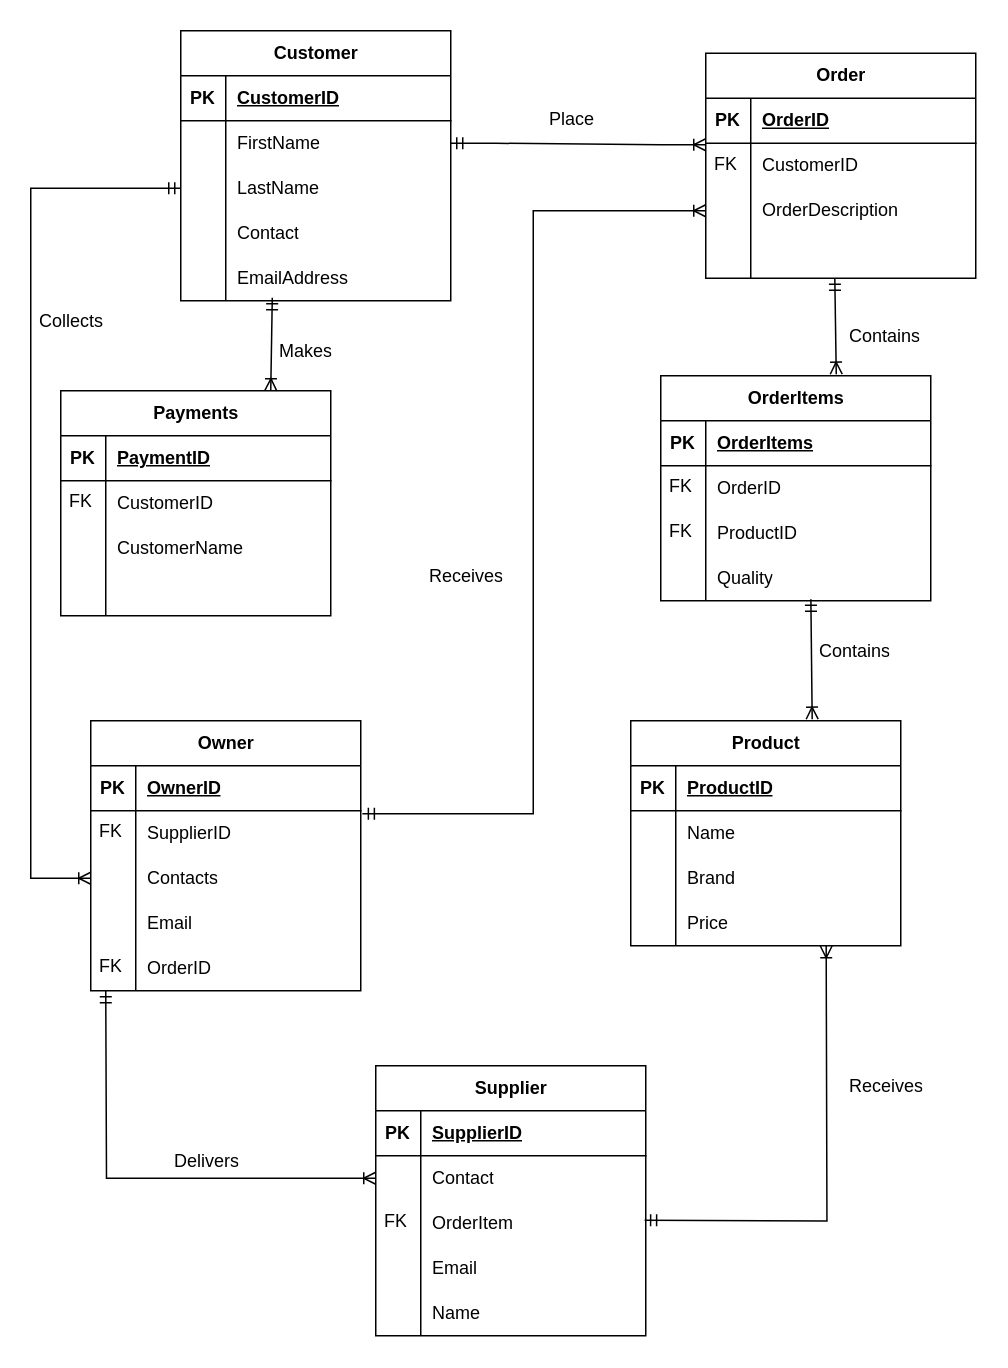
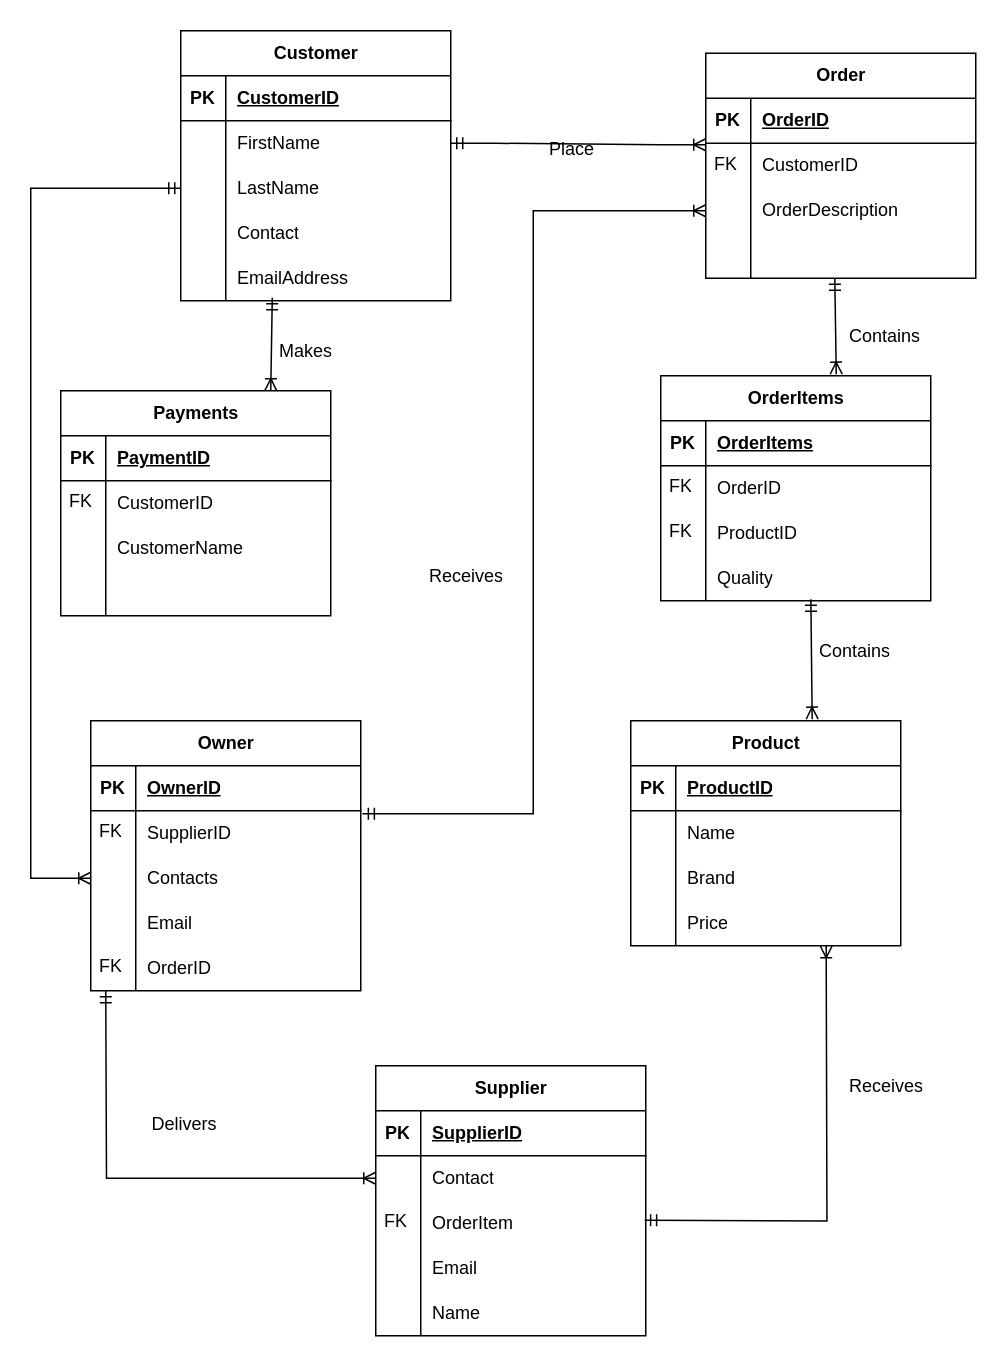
(571, 121) -> (571, 151)
(76, 323) -> none
(211, 1163) -> (188, 1126)
